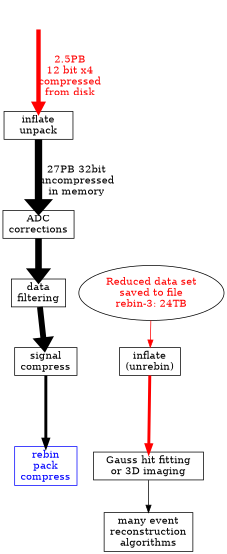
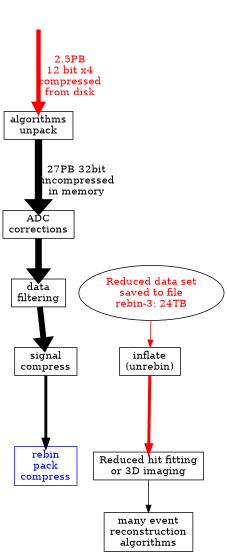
(38, 125) -> (38, 125)
(148, 466) -> (148, 466)
